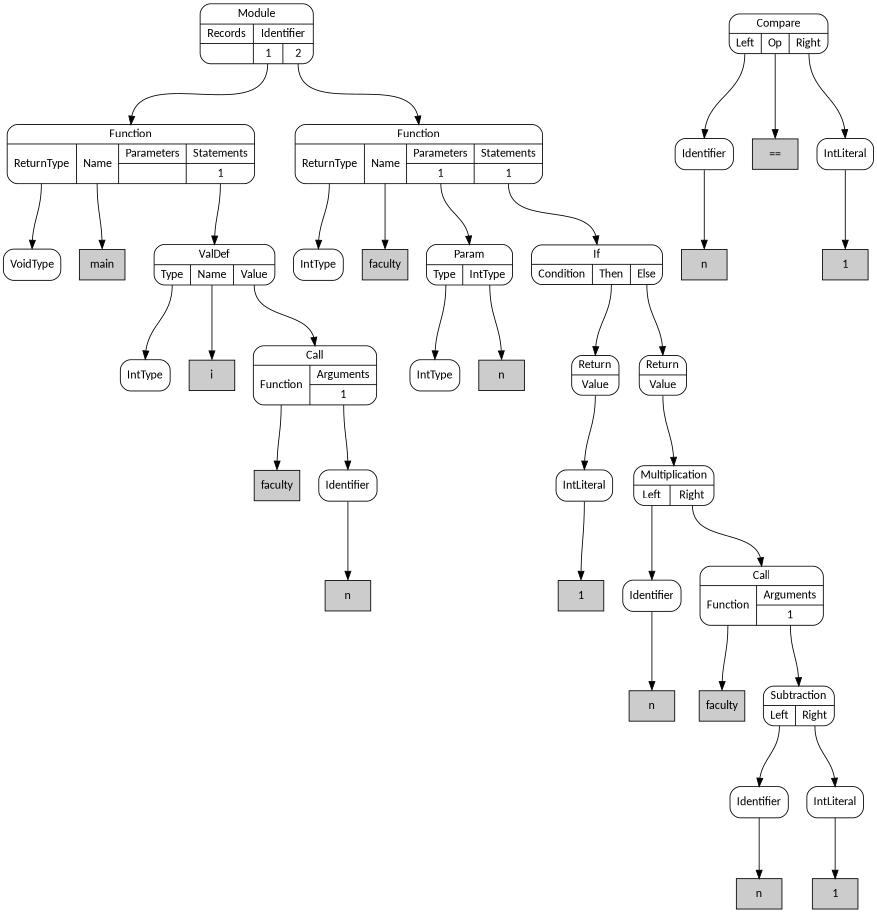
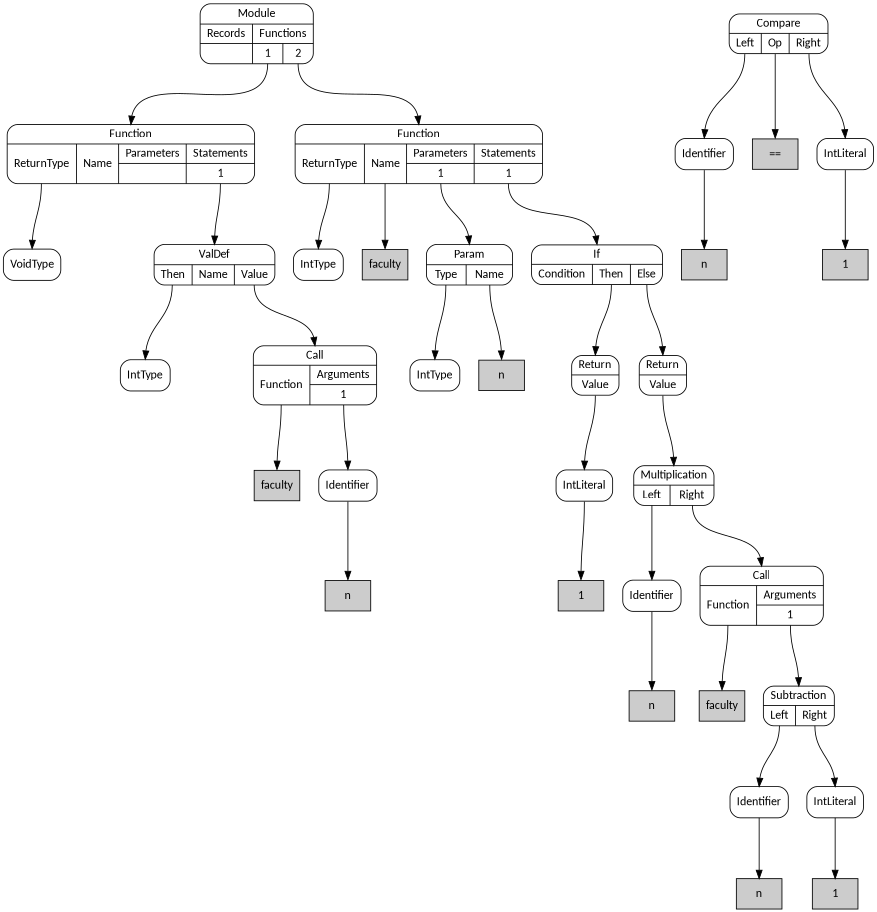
(283, 33) -> (283, 33)
(102, 265) -> none
(172, 274) -> (173, 274)
(488, 274) -> (489, 274)
(212, 375) -> none
